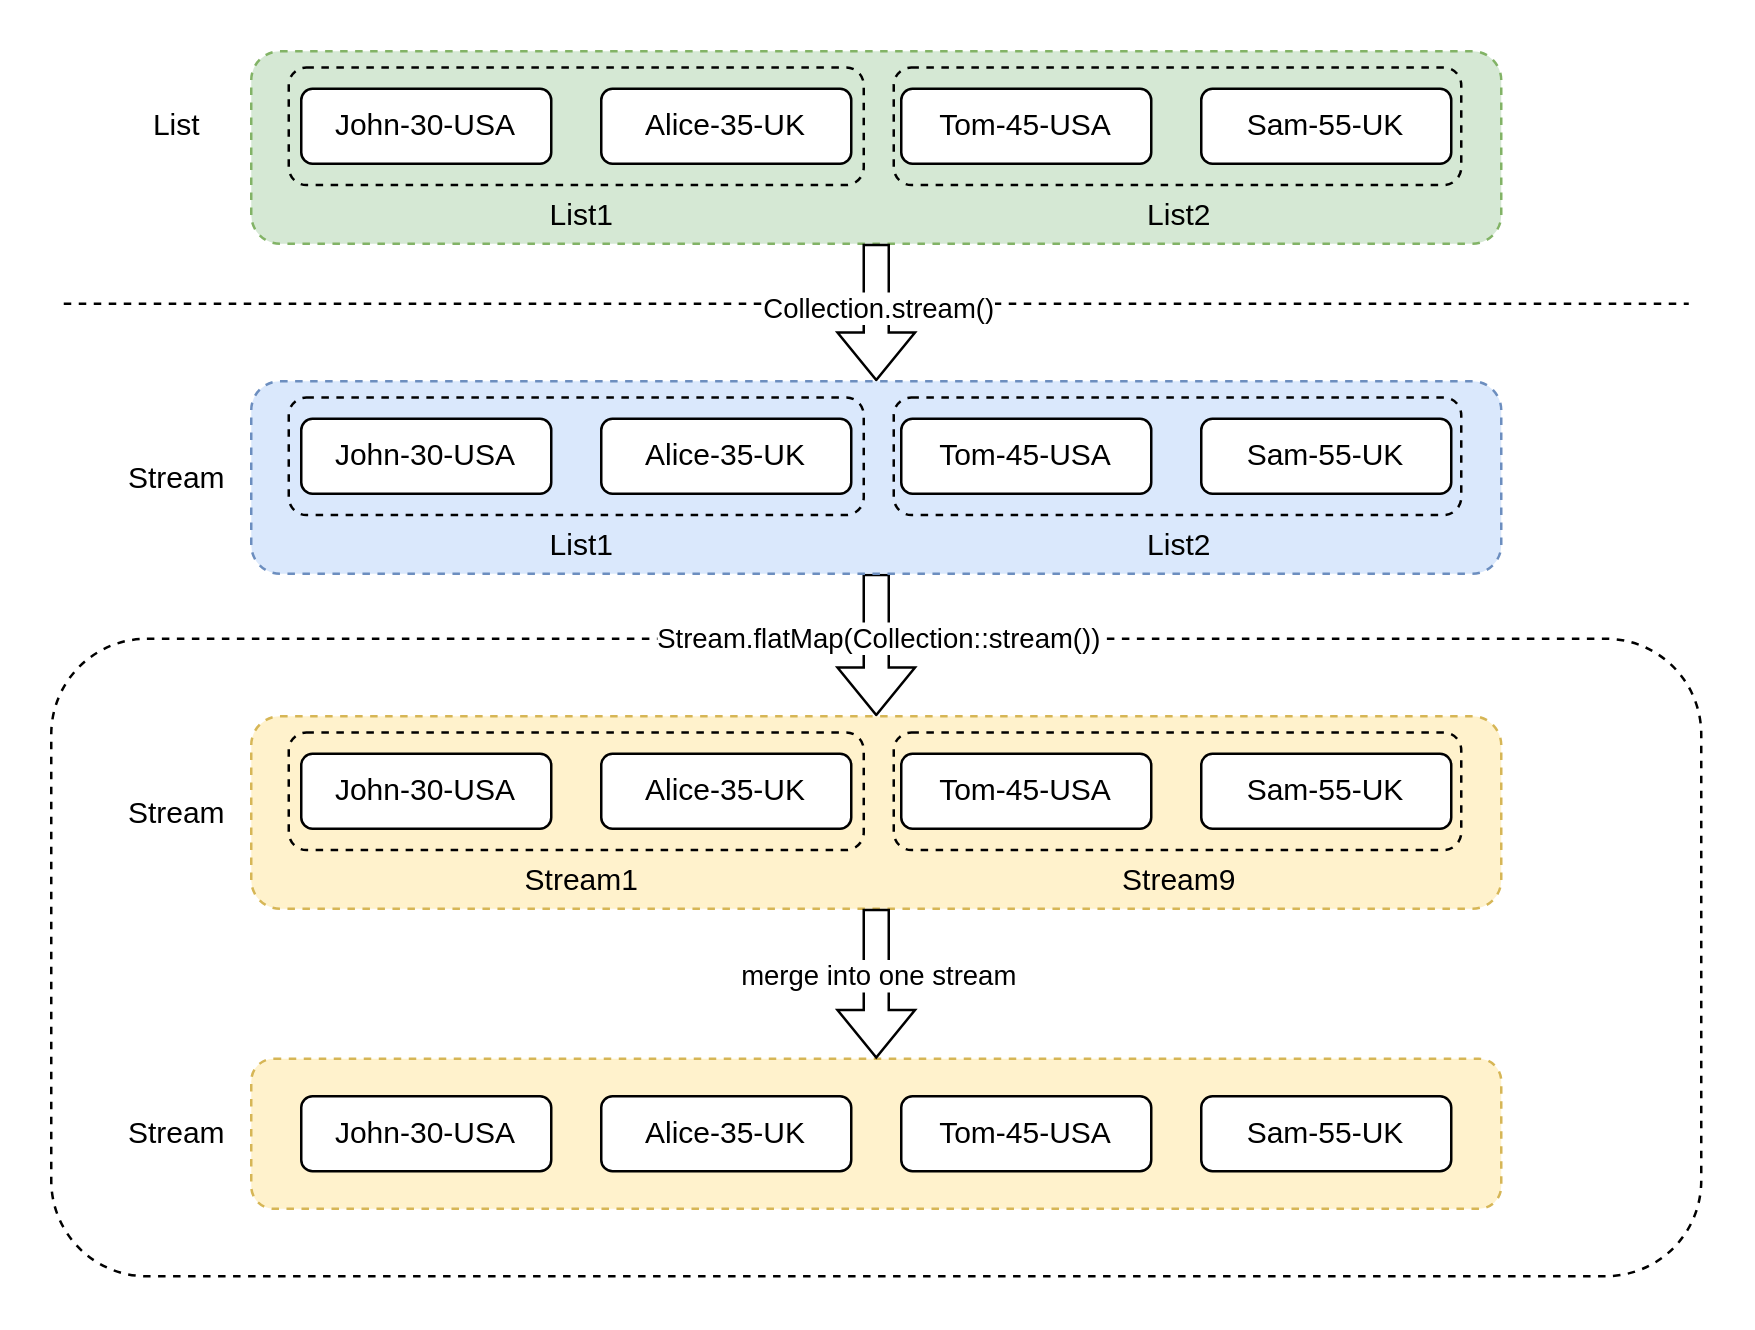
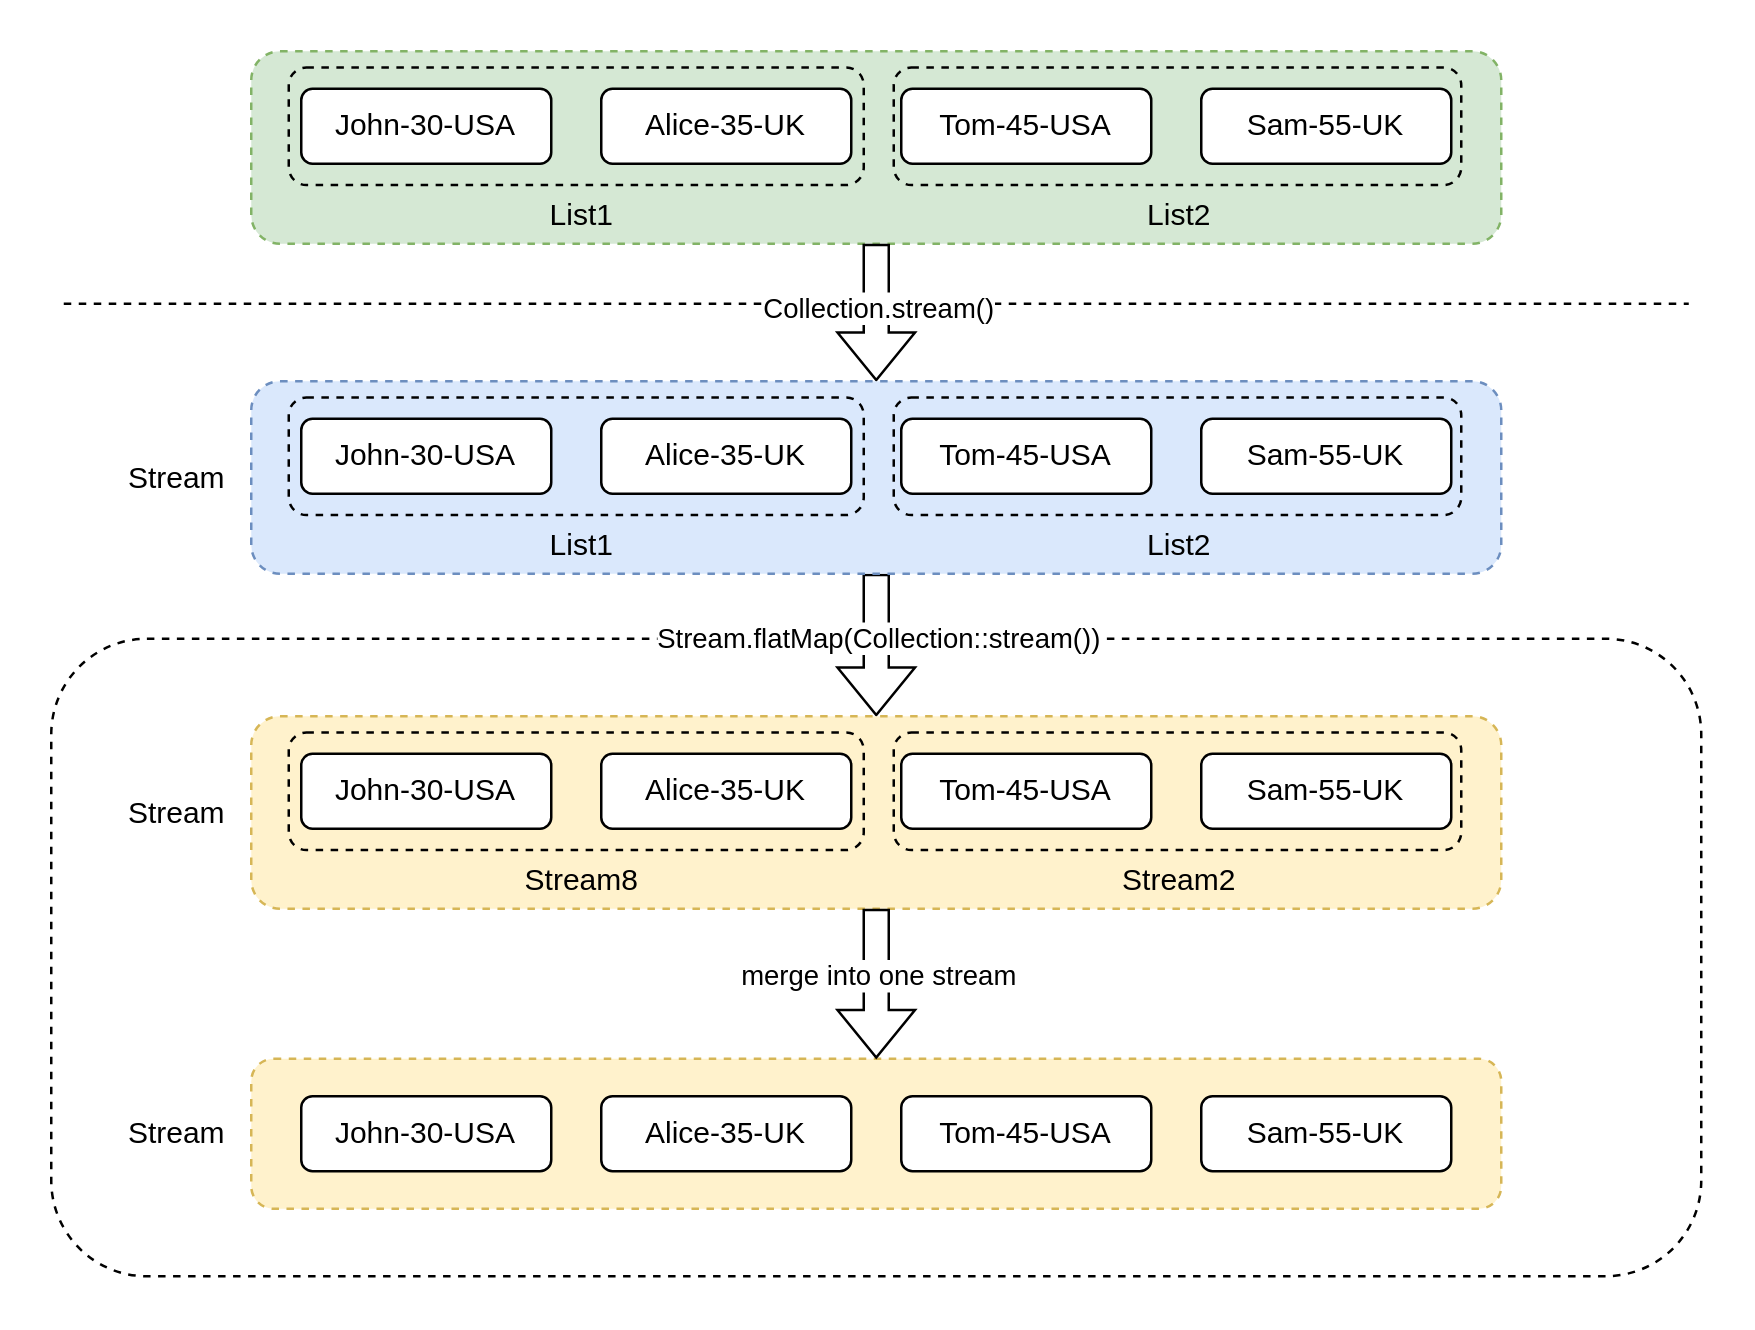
(176, 126) -> none
(583, 881) -> (583, 881)
(1180, 881) -> (1180, 881)
